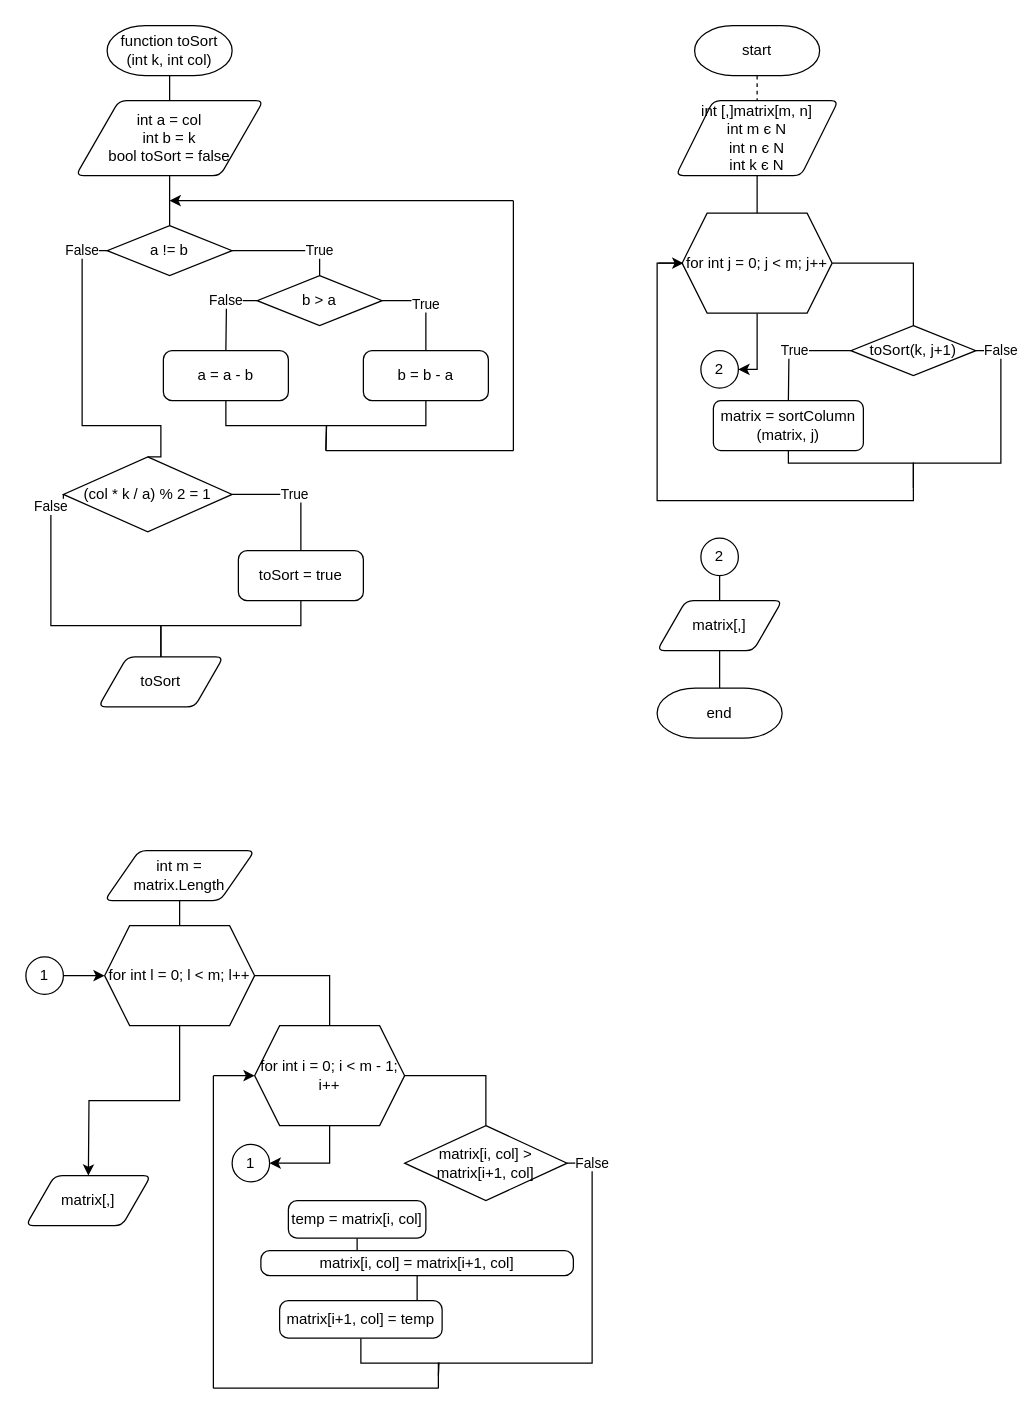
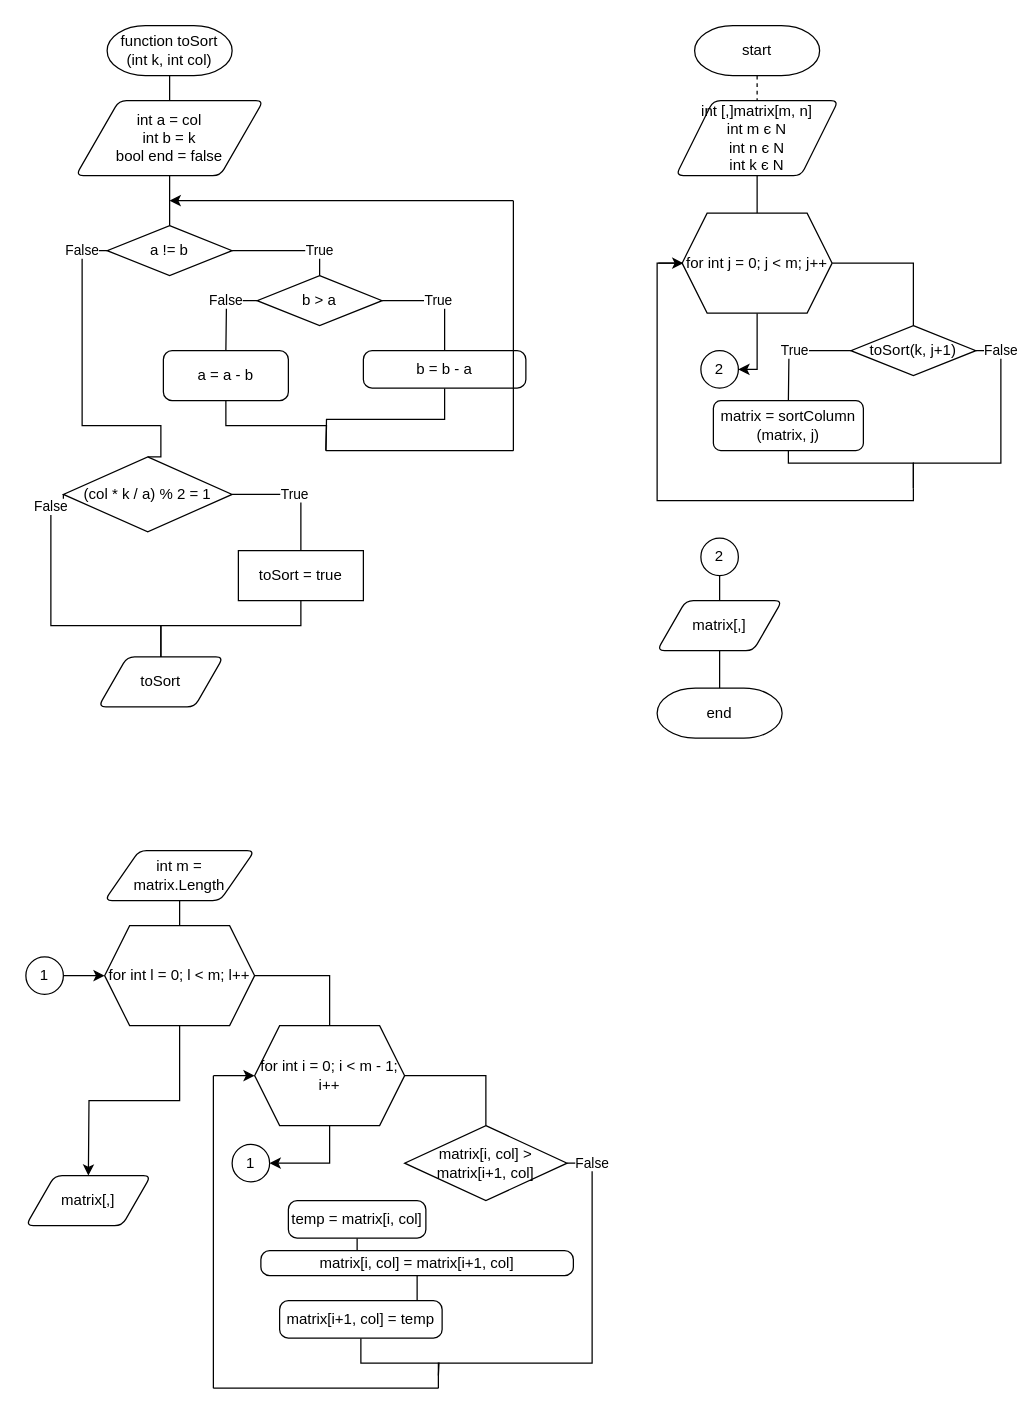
(169, 138) -> (169, 138)
(426, 376) -> (444, 369)
(301, 576) -> (301, 576)
